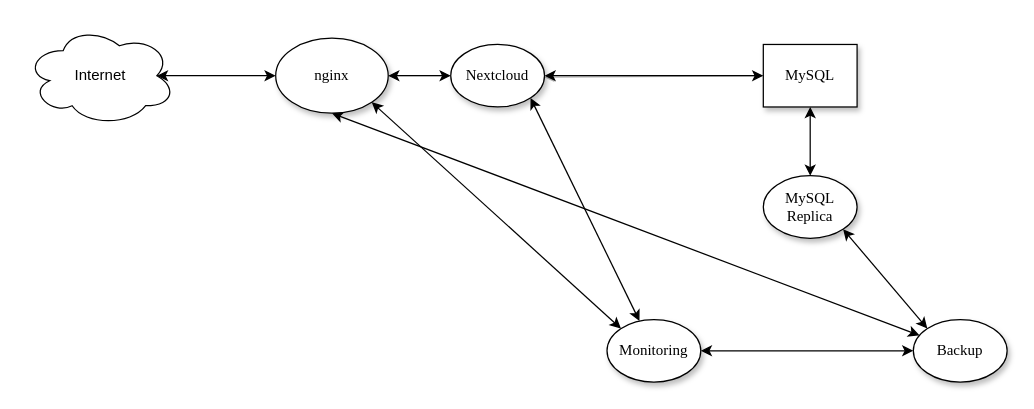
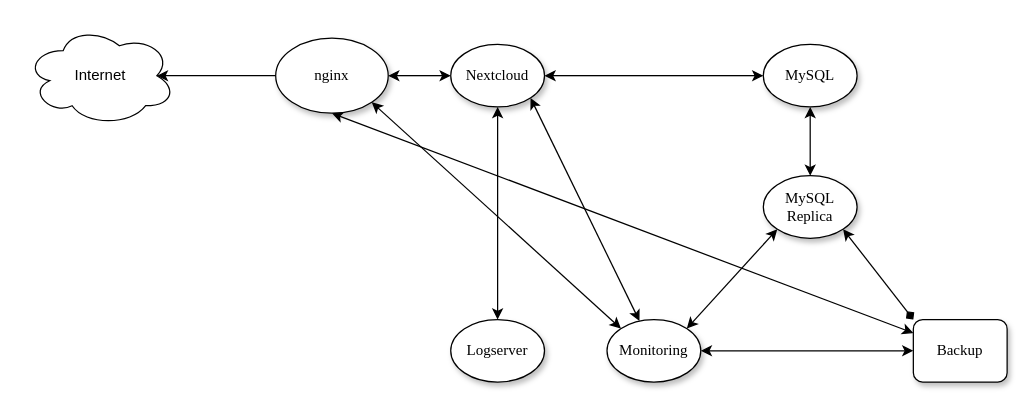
(266, 76) -> (269, 76)
(810, 76) -> (810, 76)
none -> (498, 213)
none -> (732, 279)
(885, 279) -> (878, 274)
none -> (498, 351)
(960, 351) -> (960, 351)
